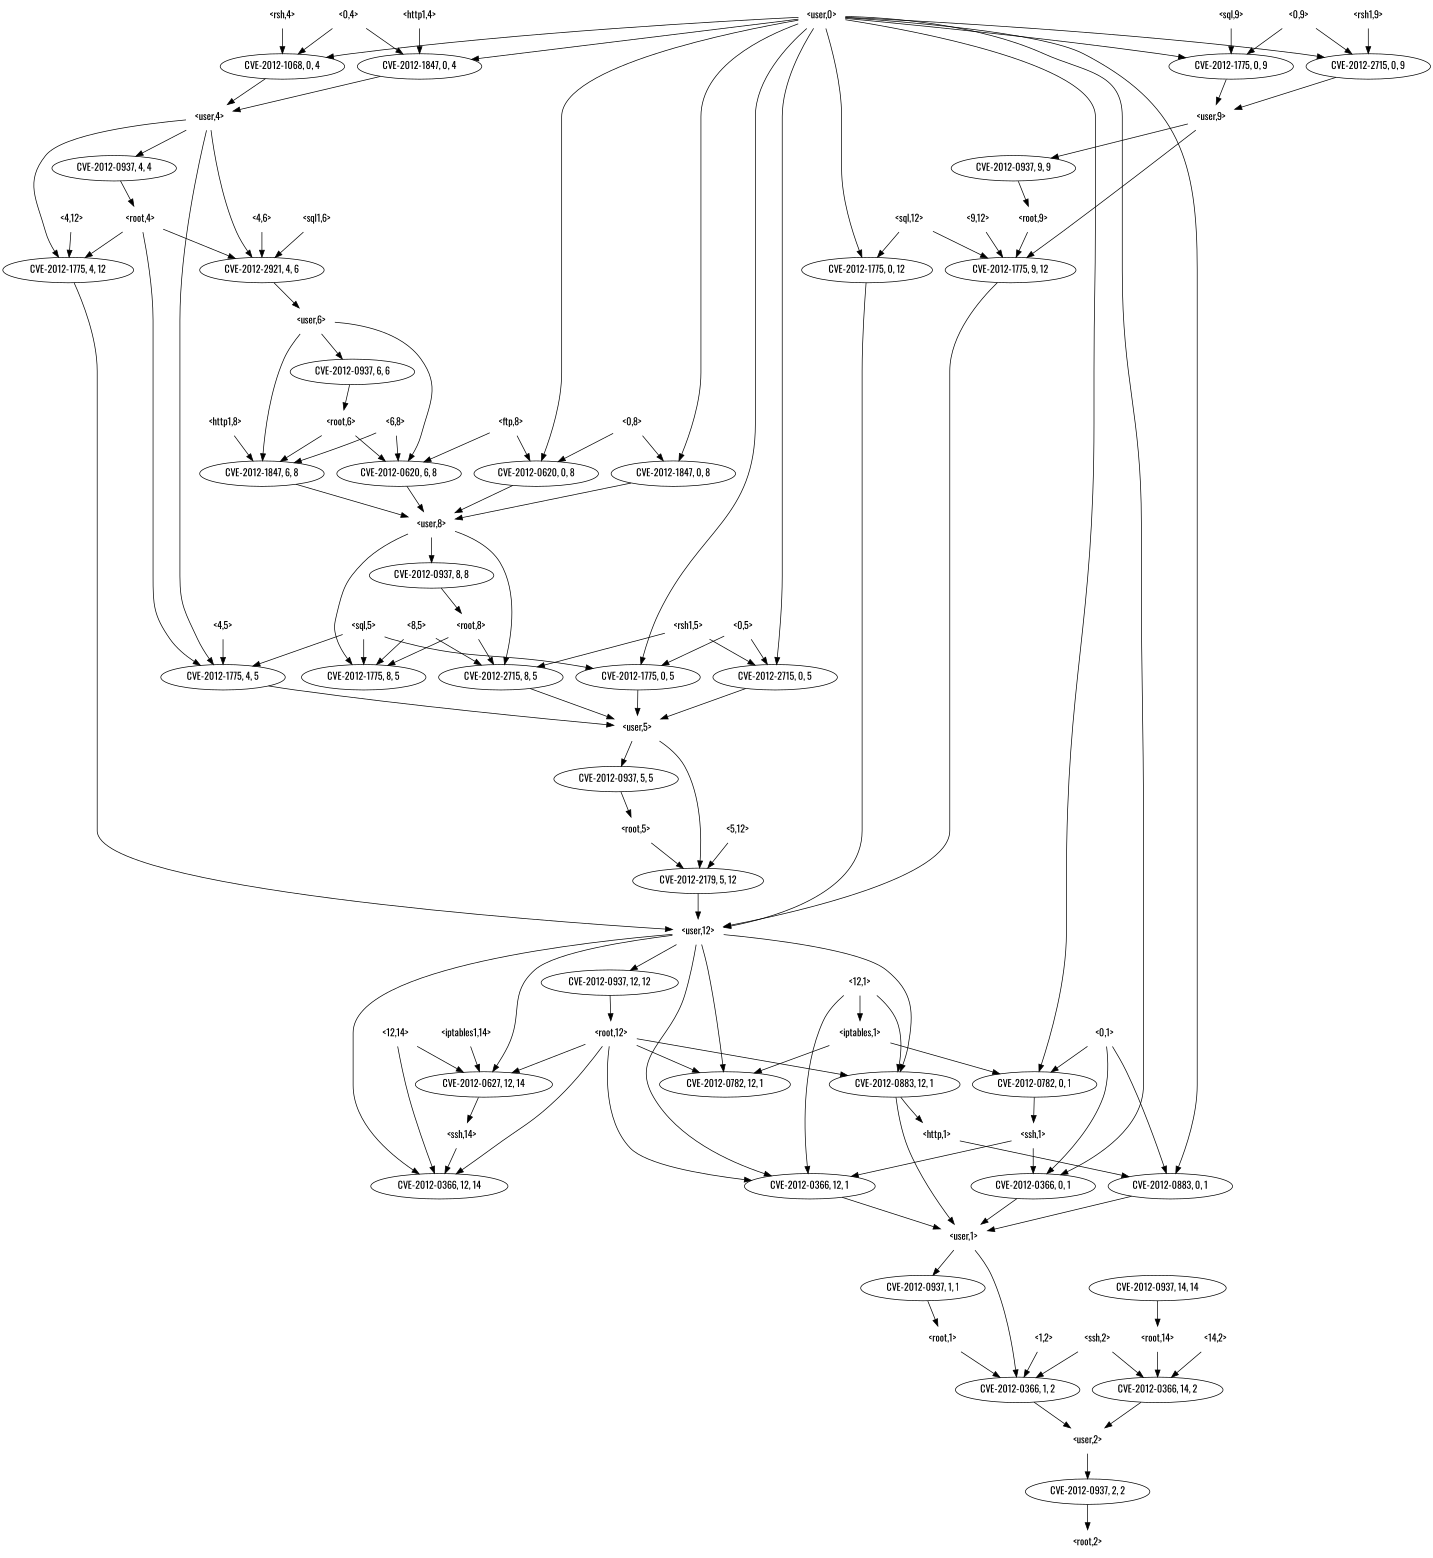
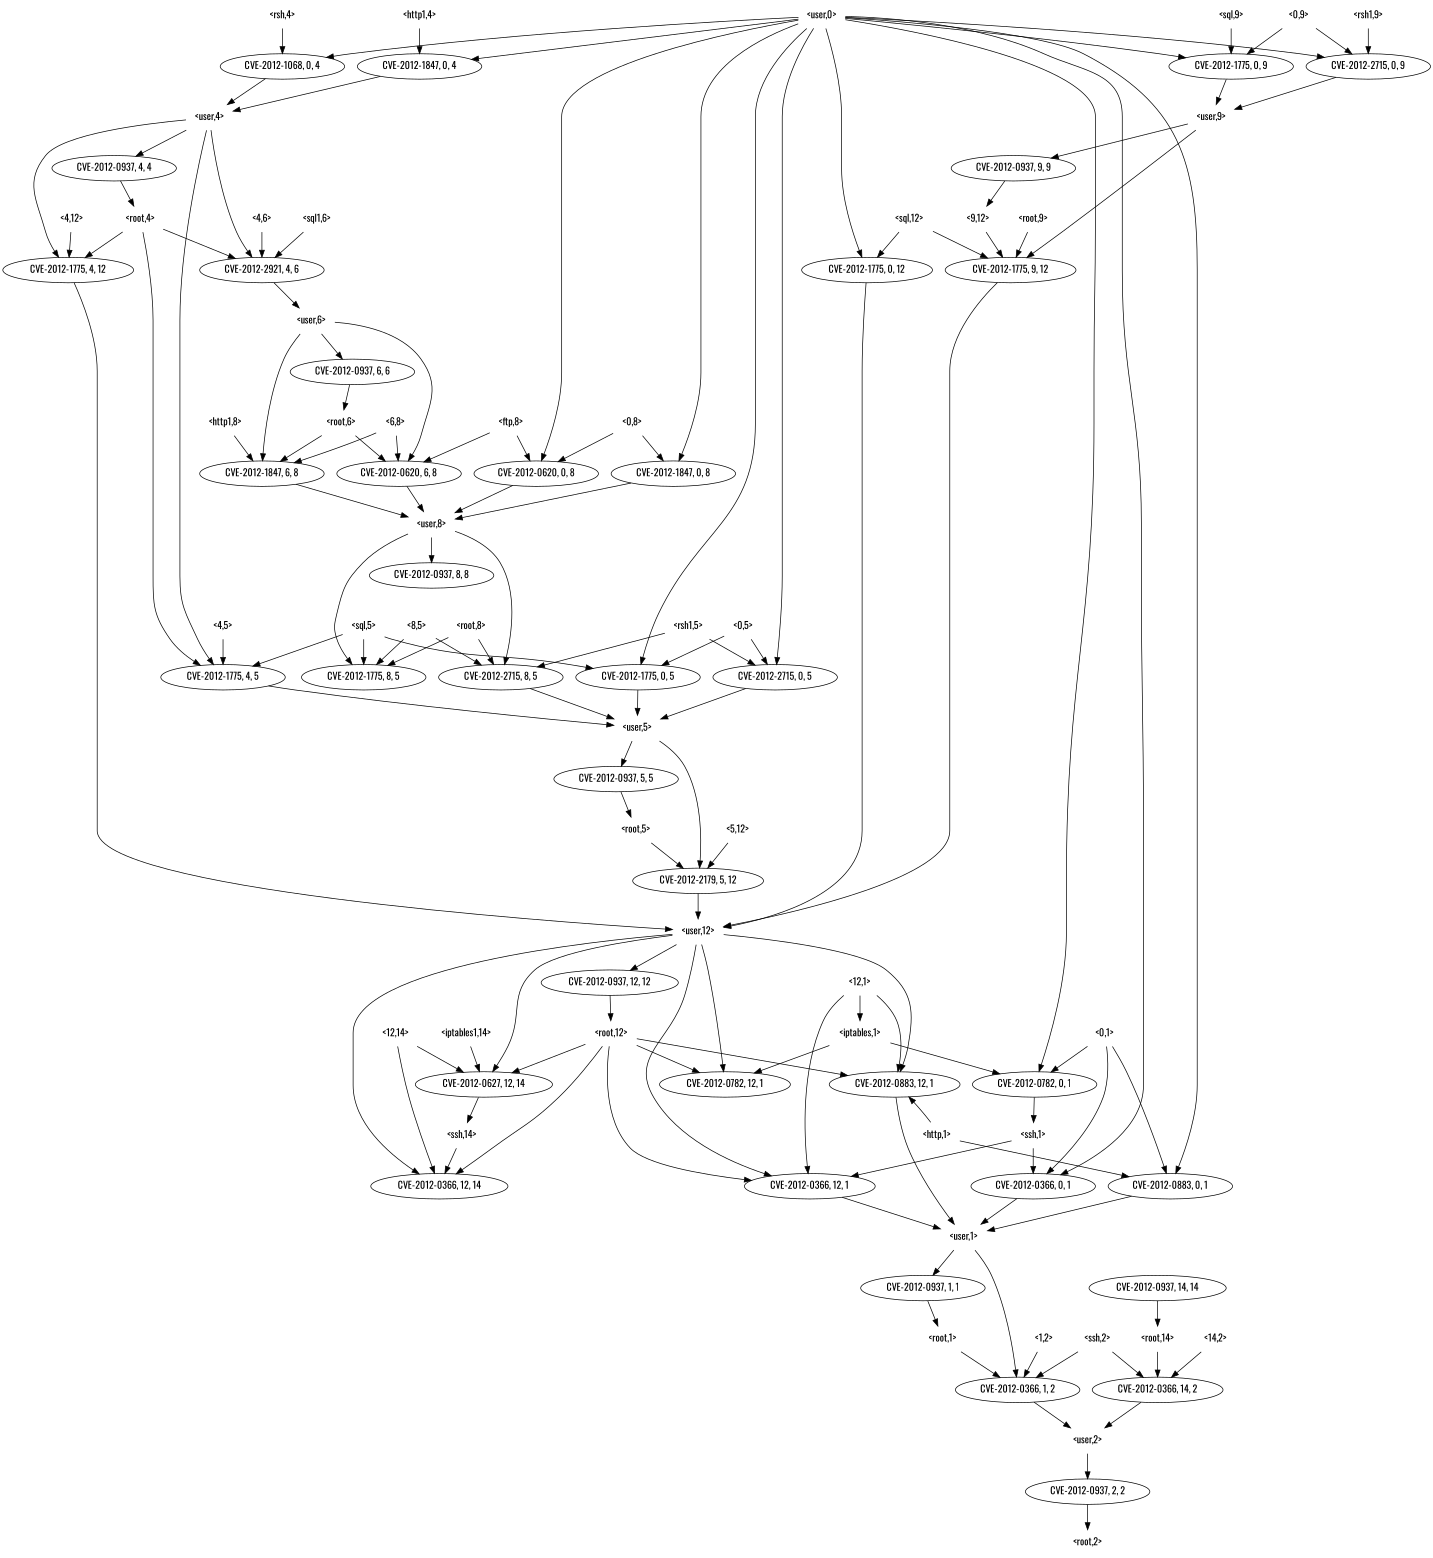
(349, 16) -> none
(1022, 190) -> (998, 191)
(449, 598) -> none
(909, 1107) -> (922, 1112)
